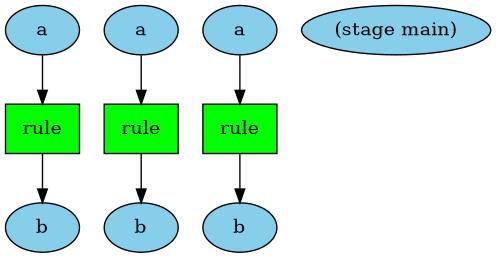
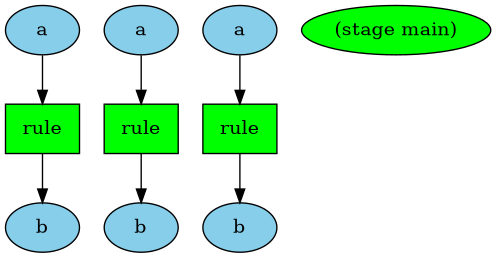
(396, 30) -> (396, 30)
